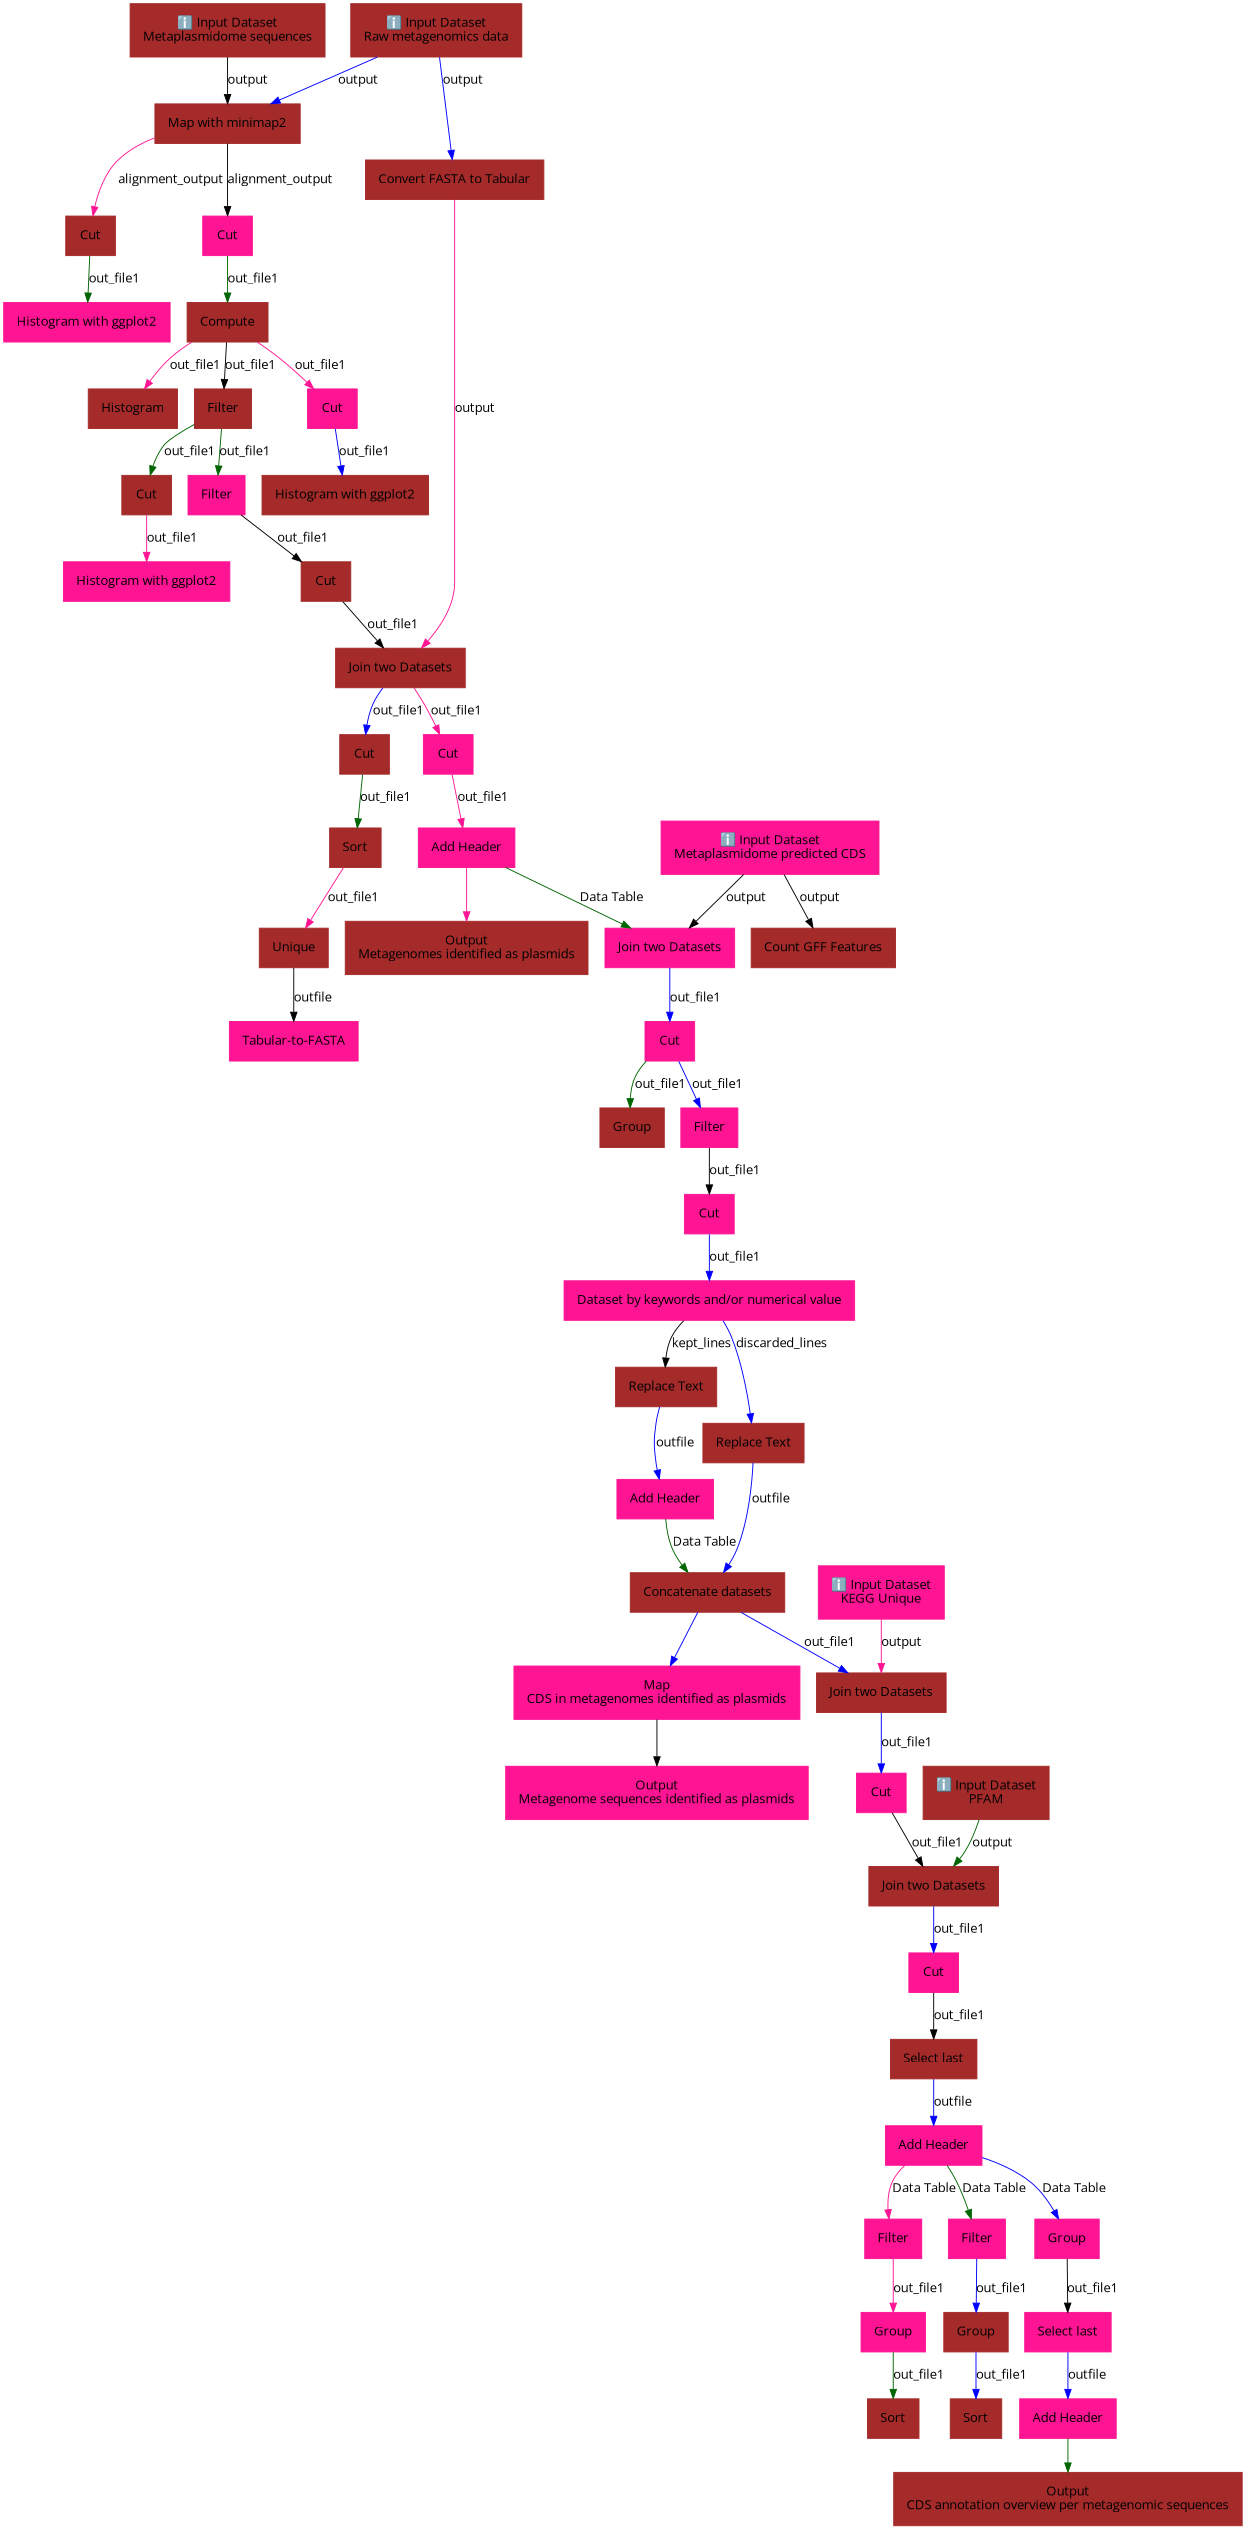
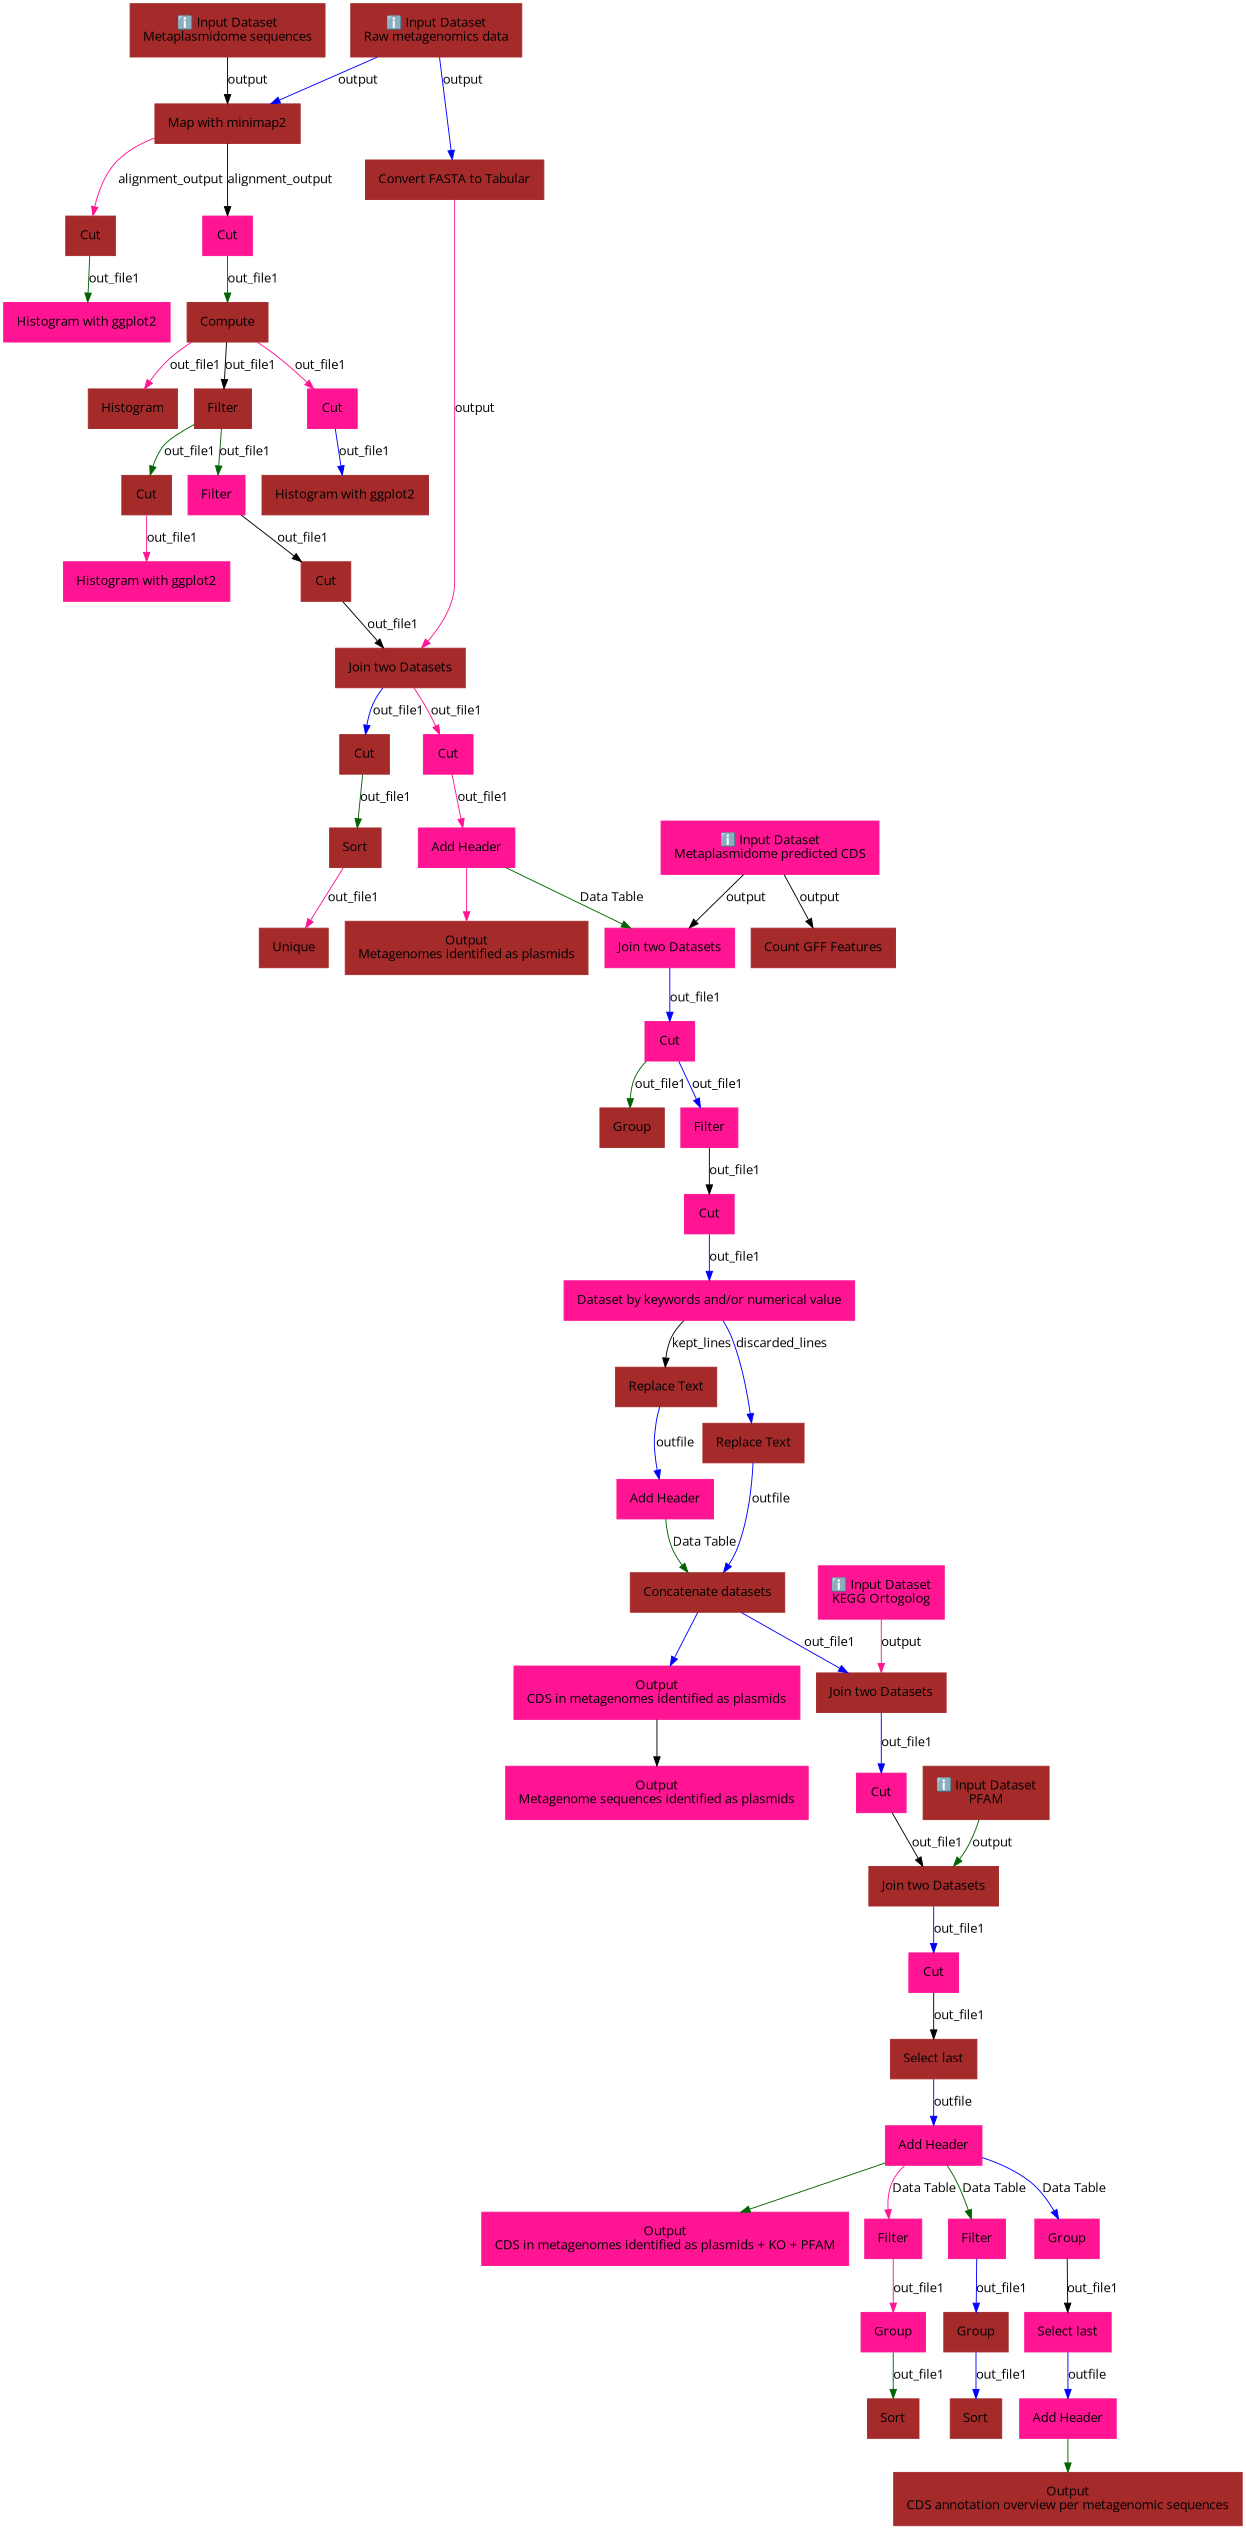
(294, 1041) -> none
(881, 1592) -> (881, 1592)
(657, 1693) -> (657, 1693)
none -> (665, 2239)
